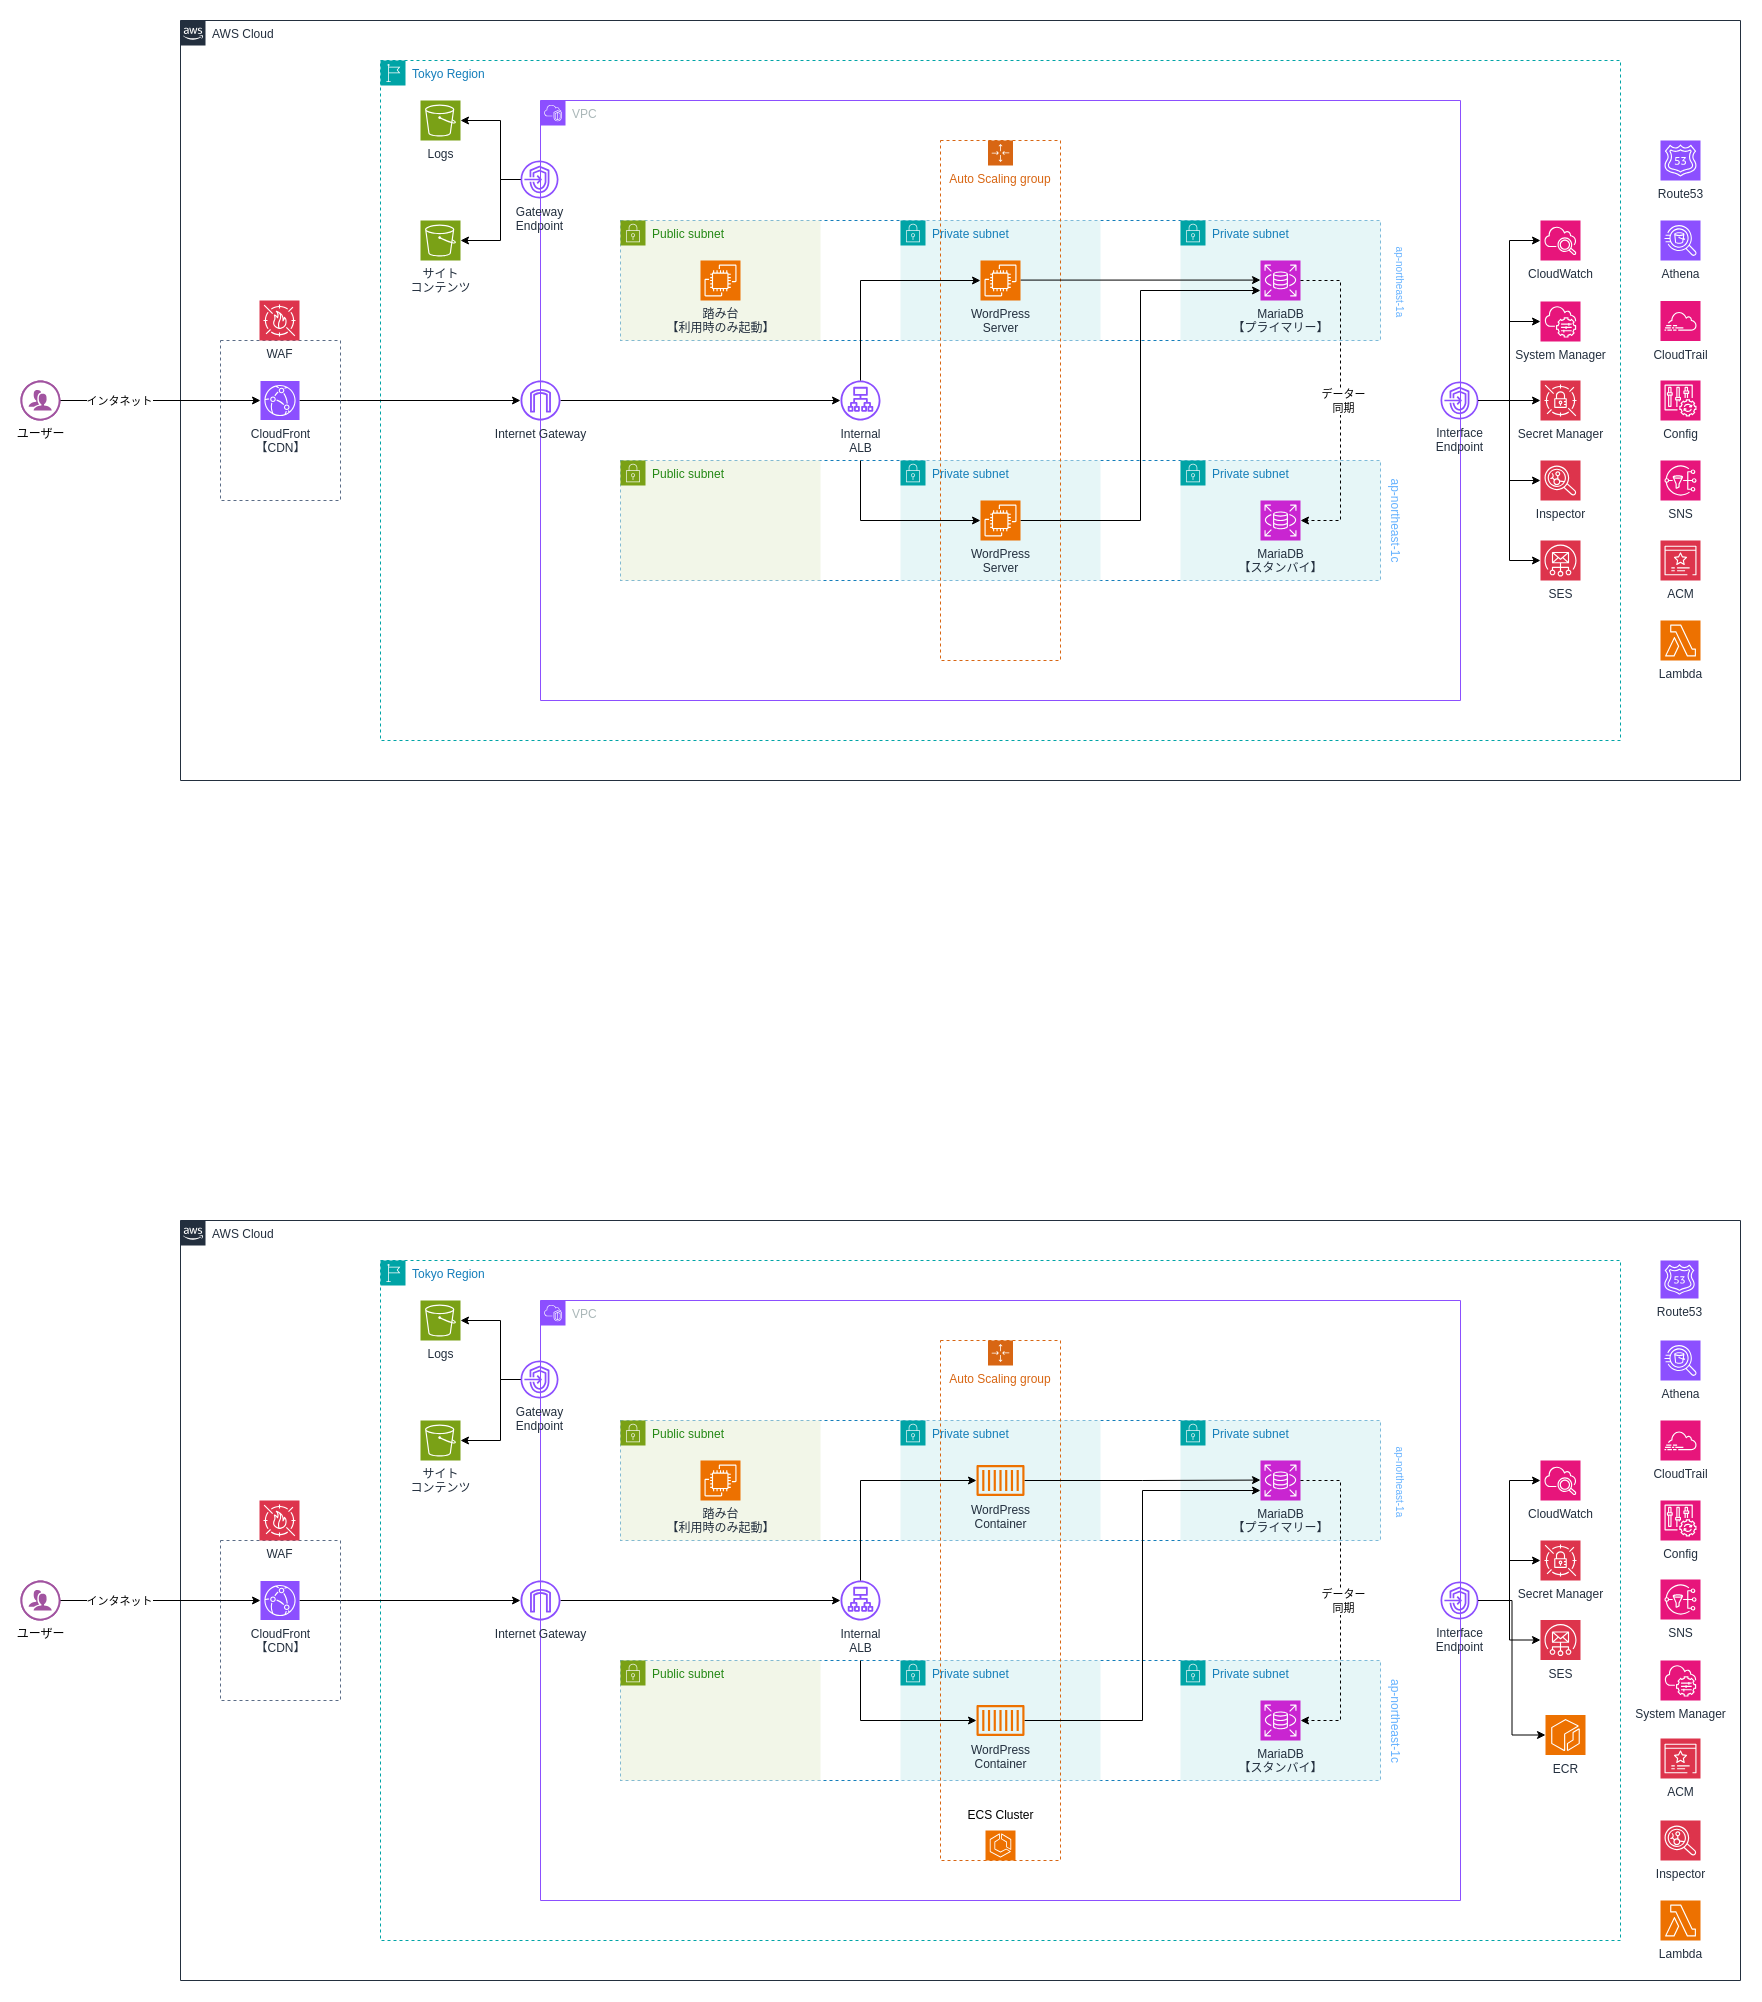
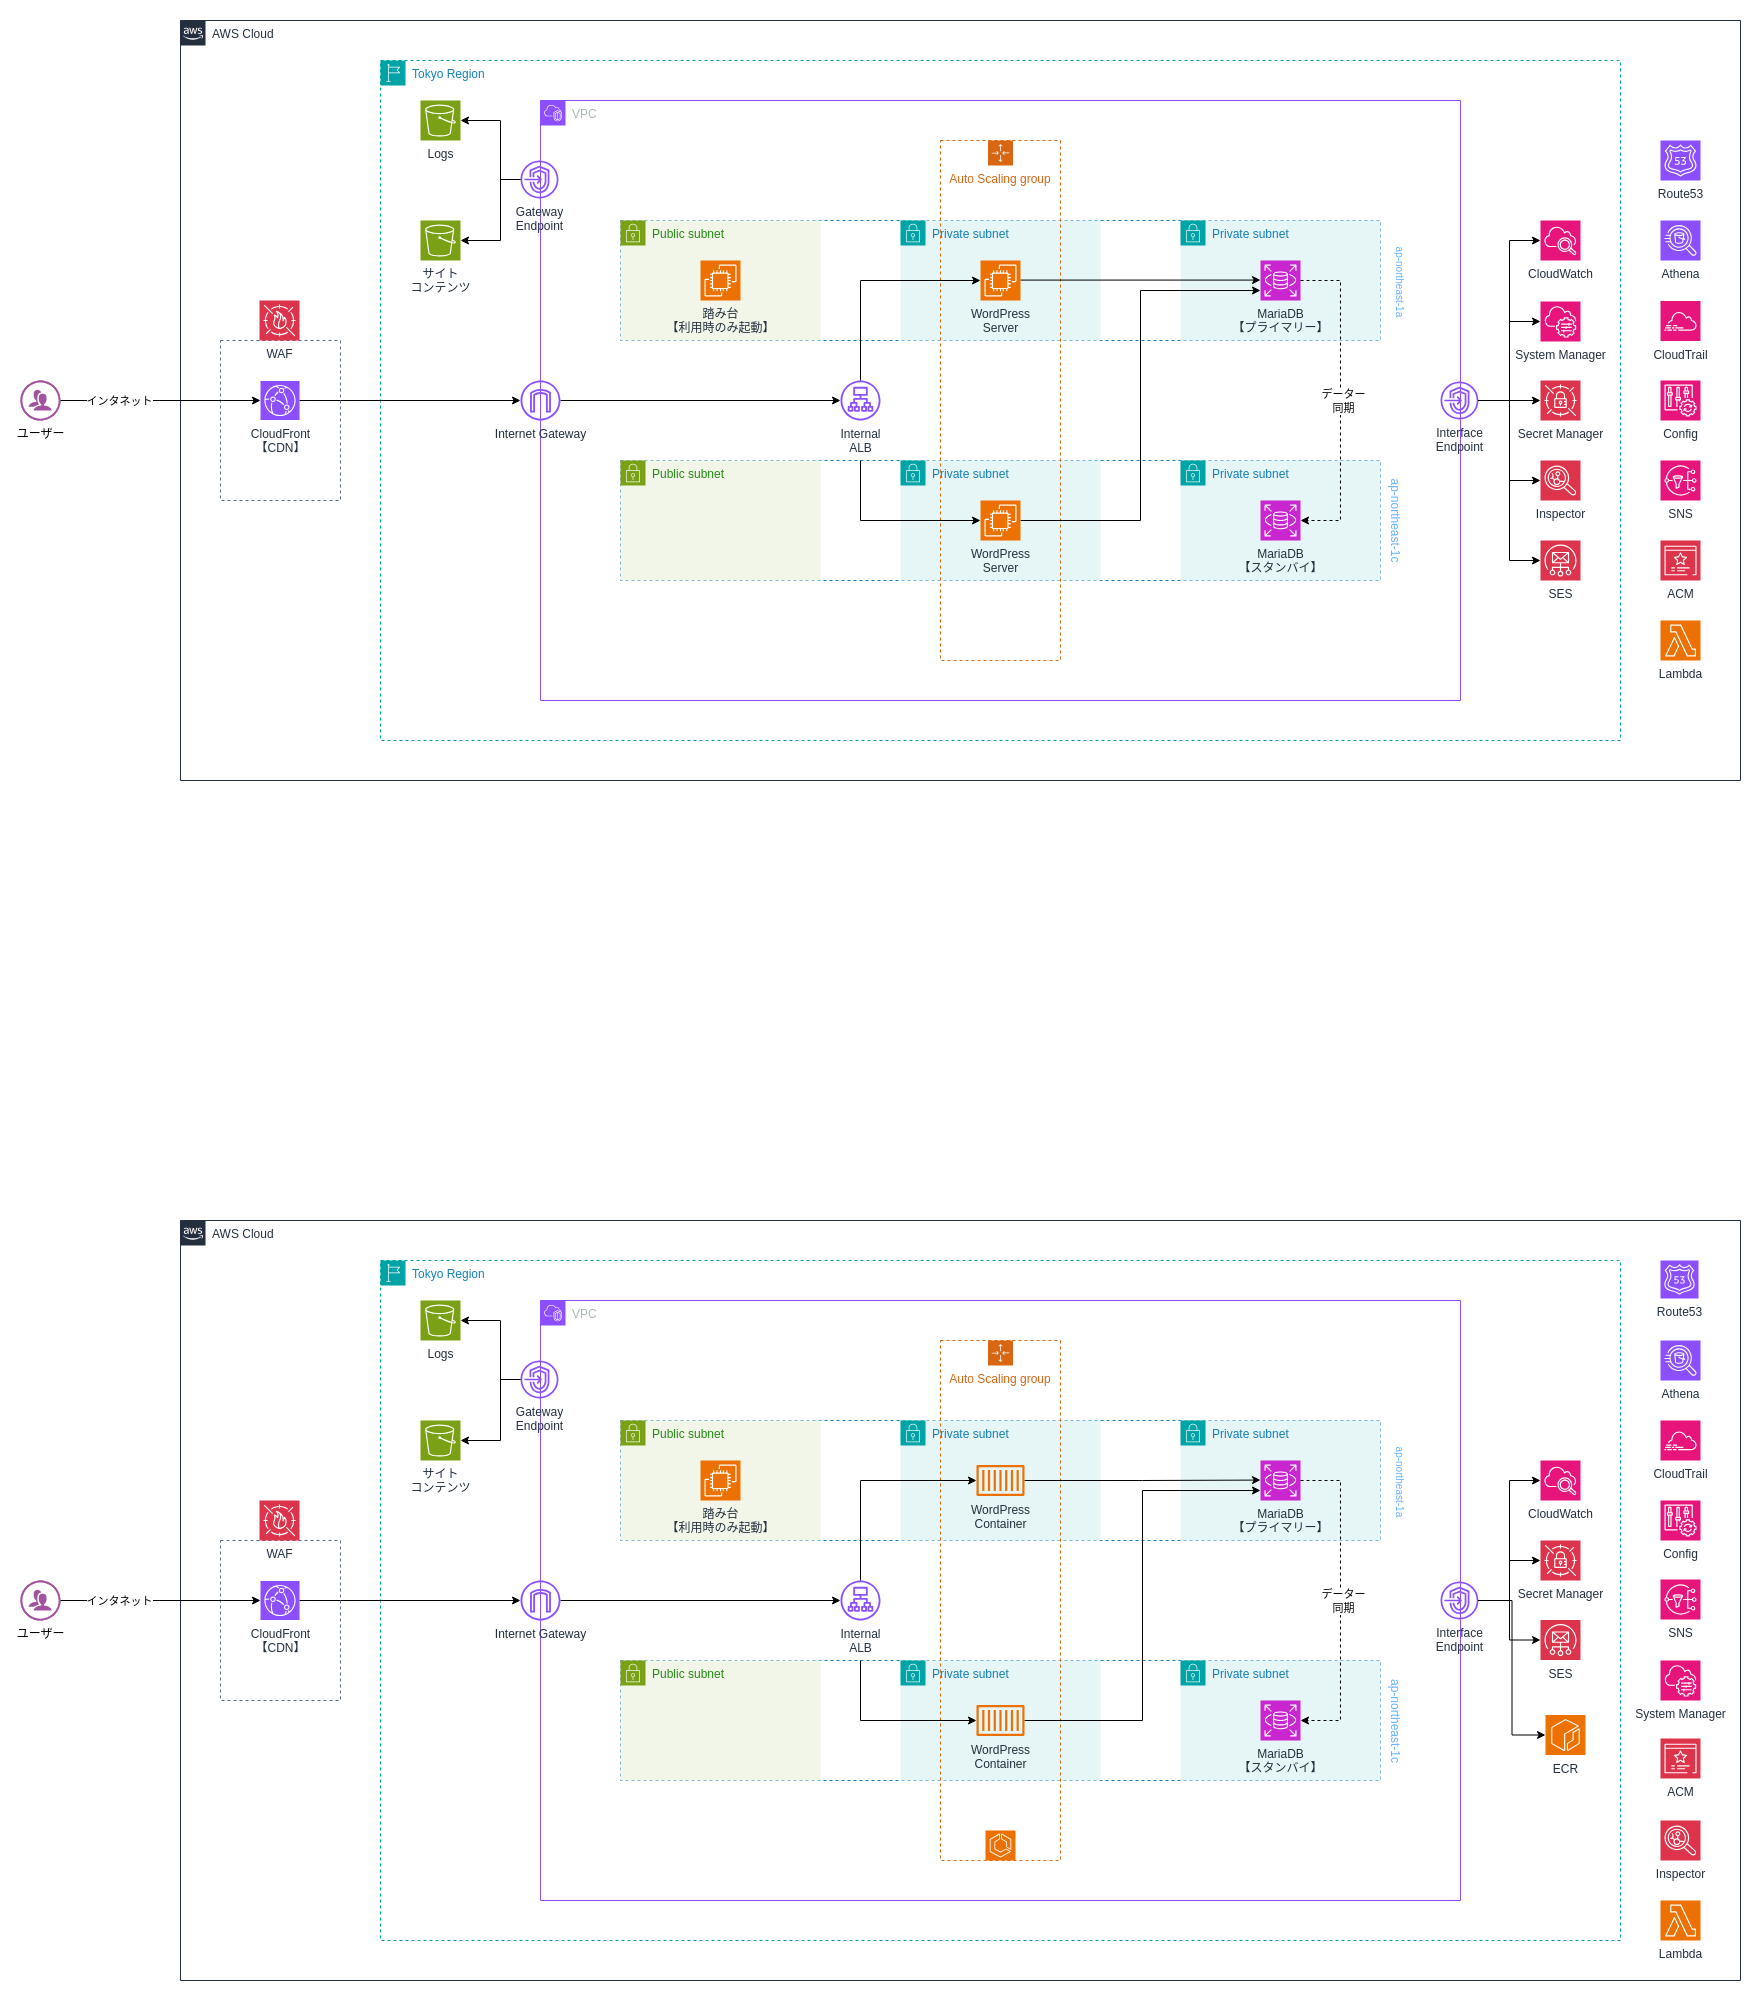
(1001, 1816) -> none
